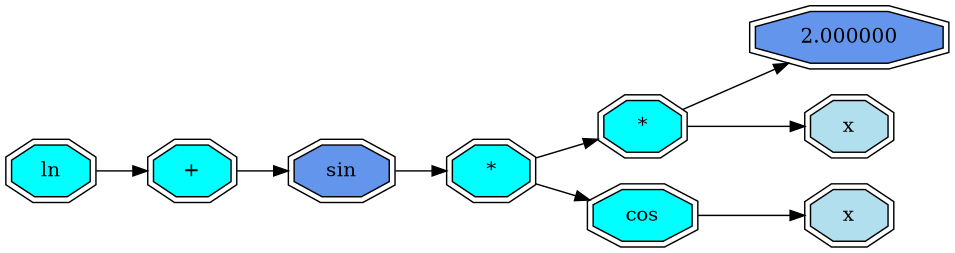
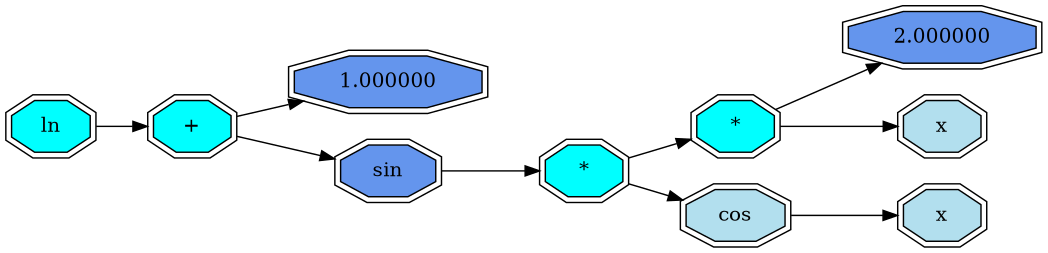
none -> (388, 82)
(643, 215) -> (736, 215)
